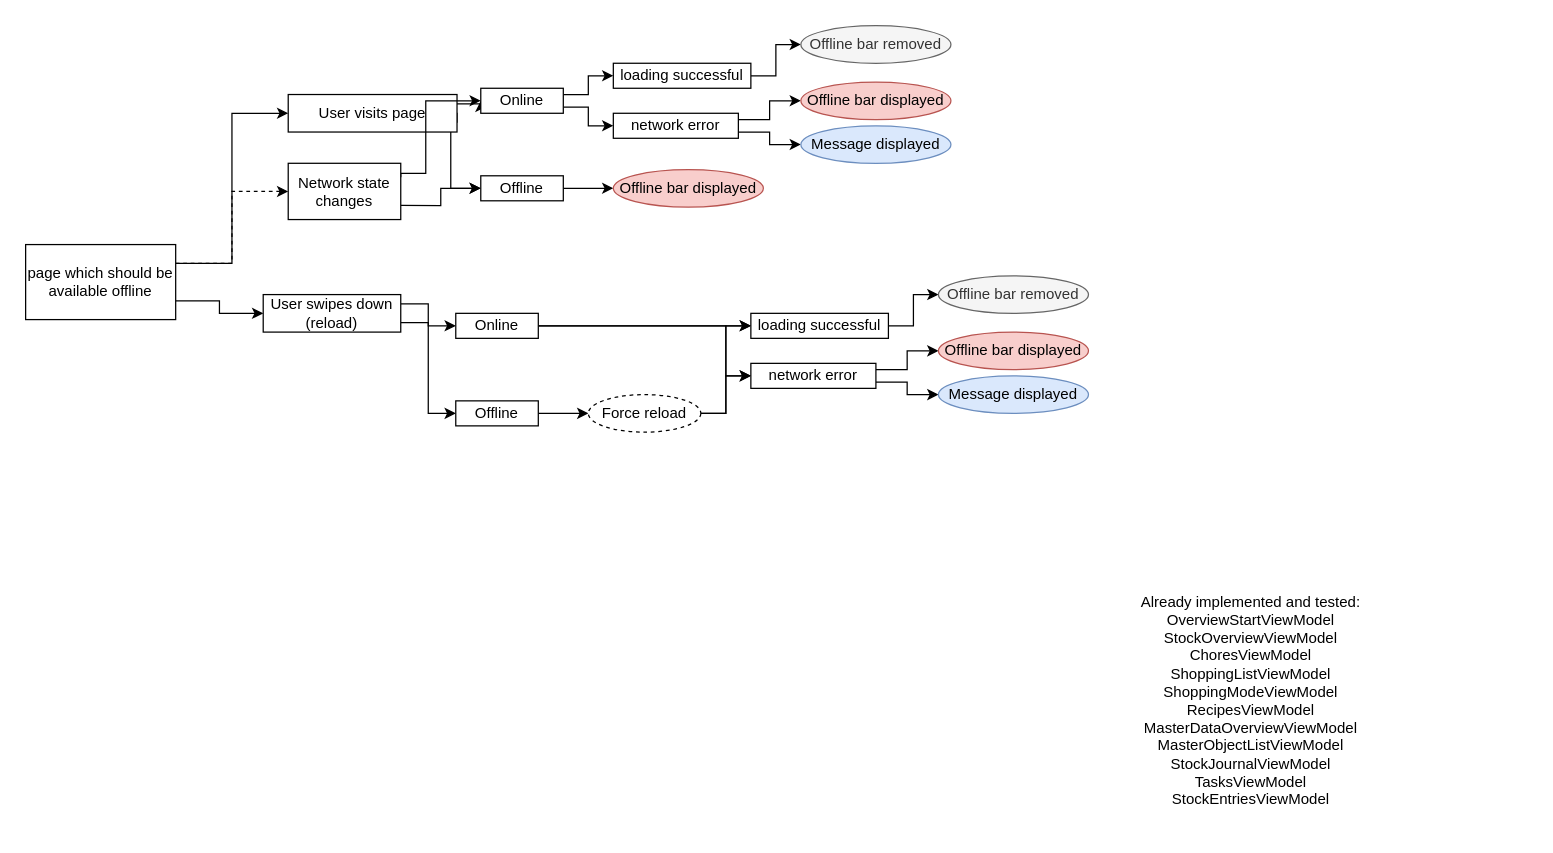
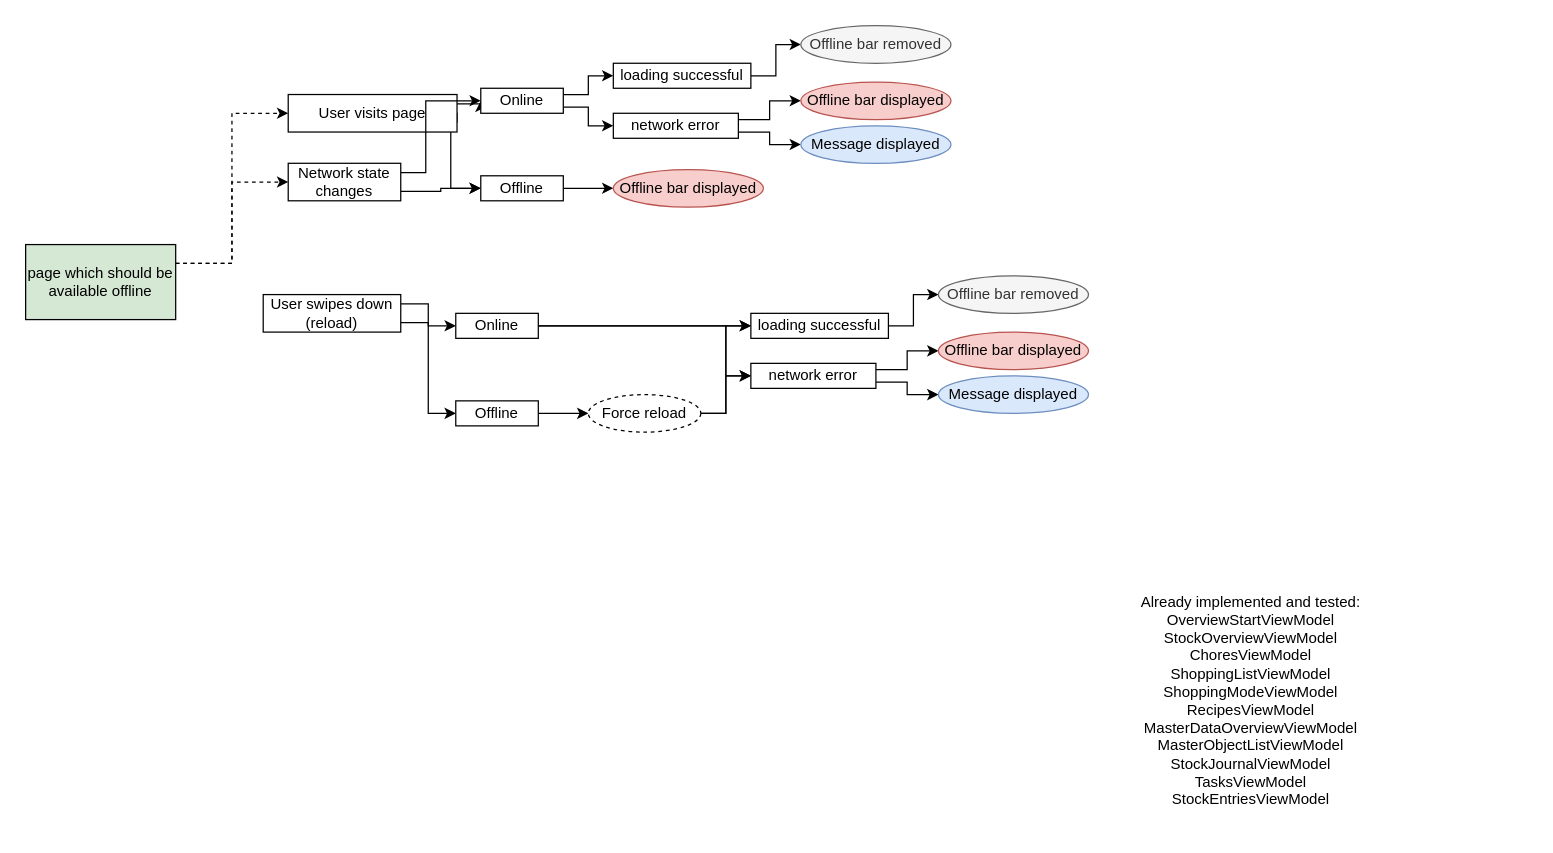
(232, 122) -> (232, 122)
(344, 191) -> (344, 182)
(101, 282) -> (101, 282)
(219, 303) -> none
